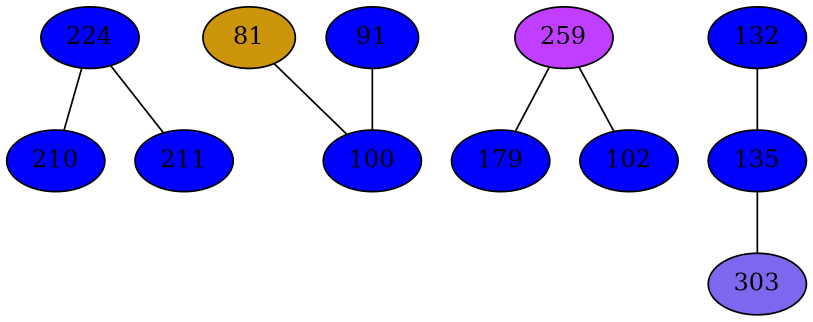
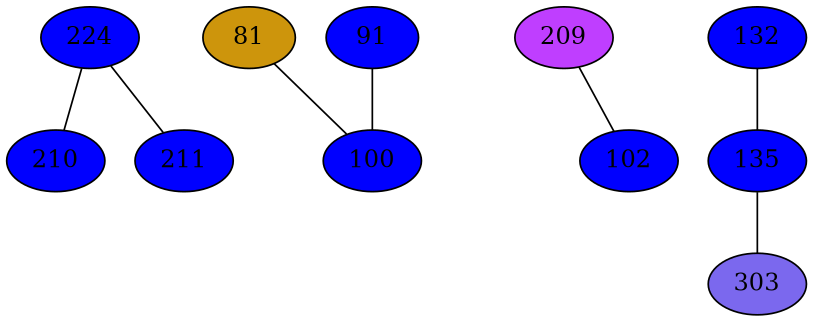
(564, 38) -> (564, 38)
(501, 161) -> none
